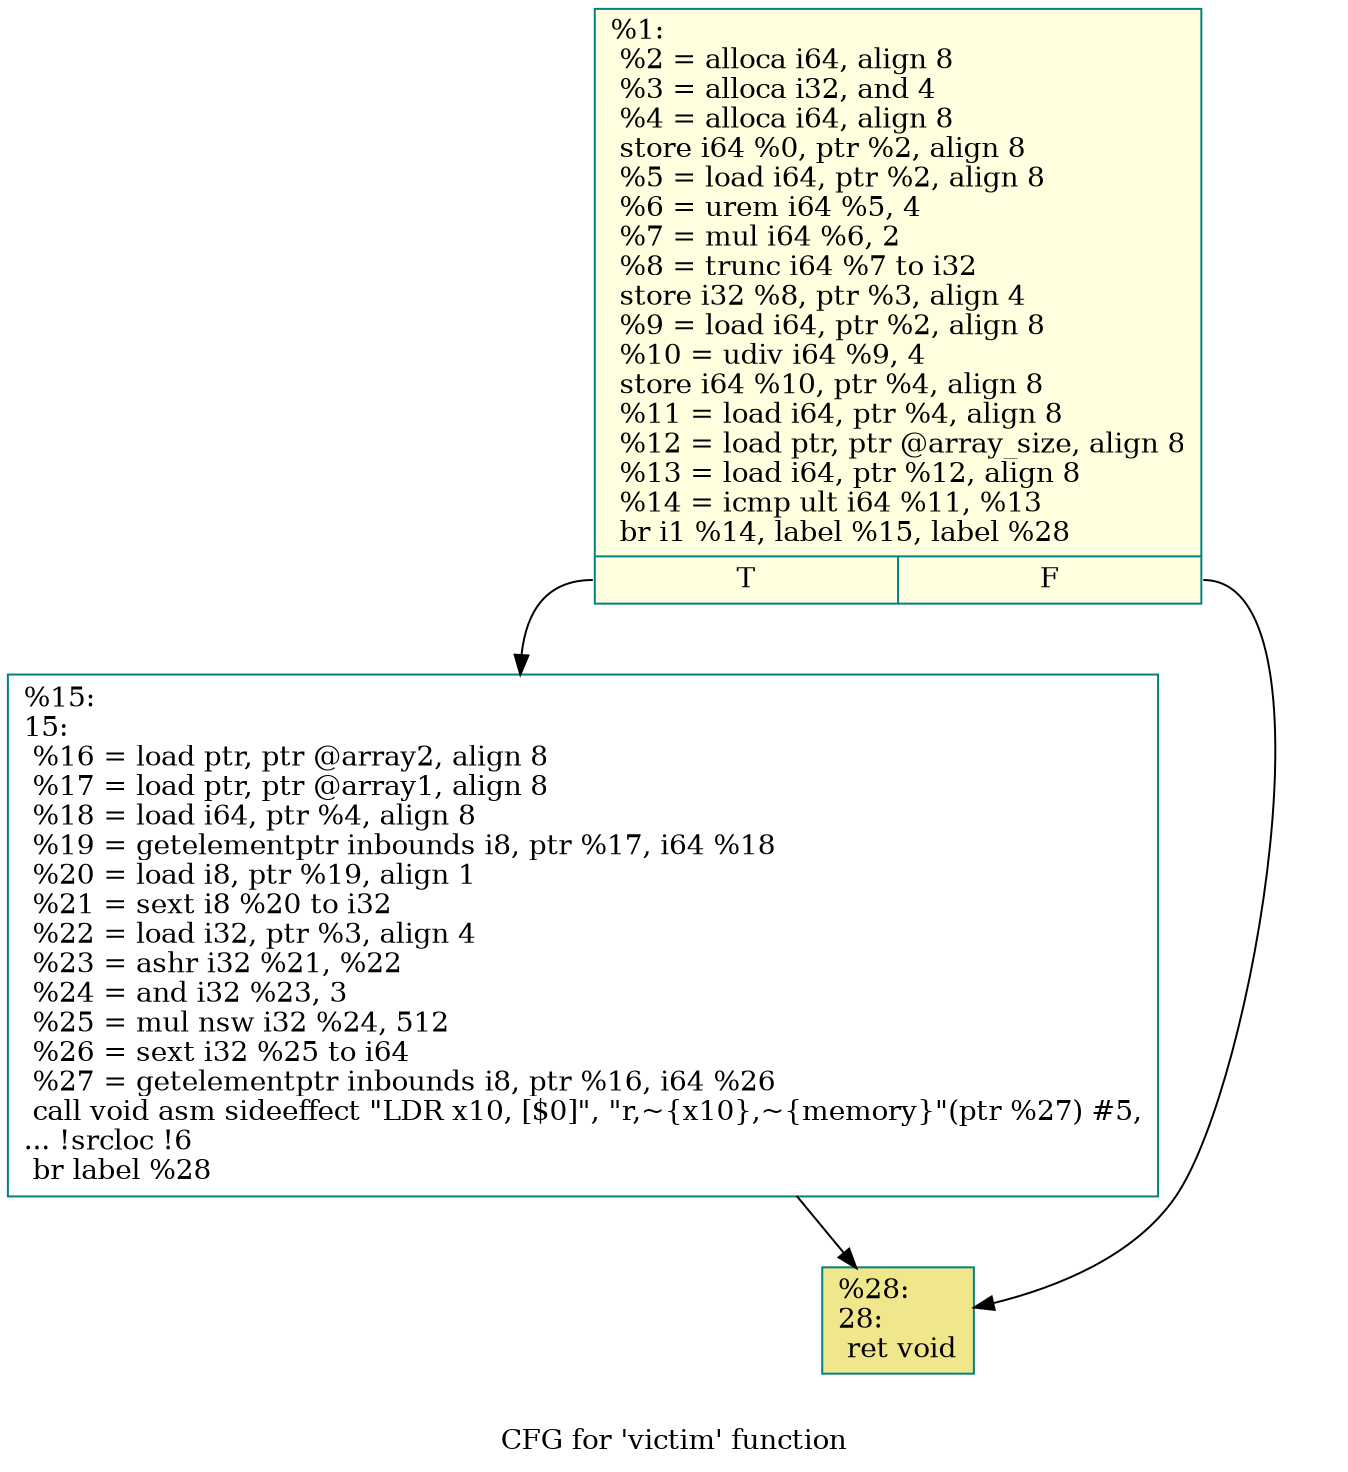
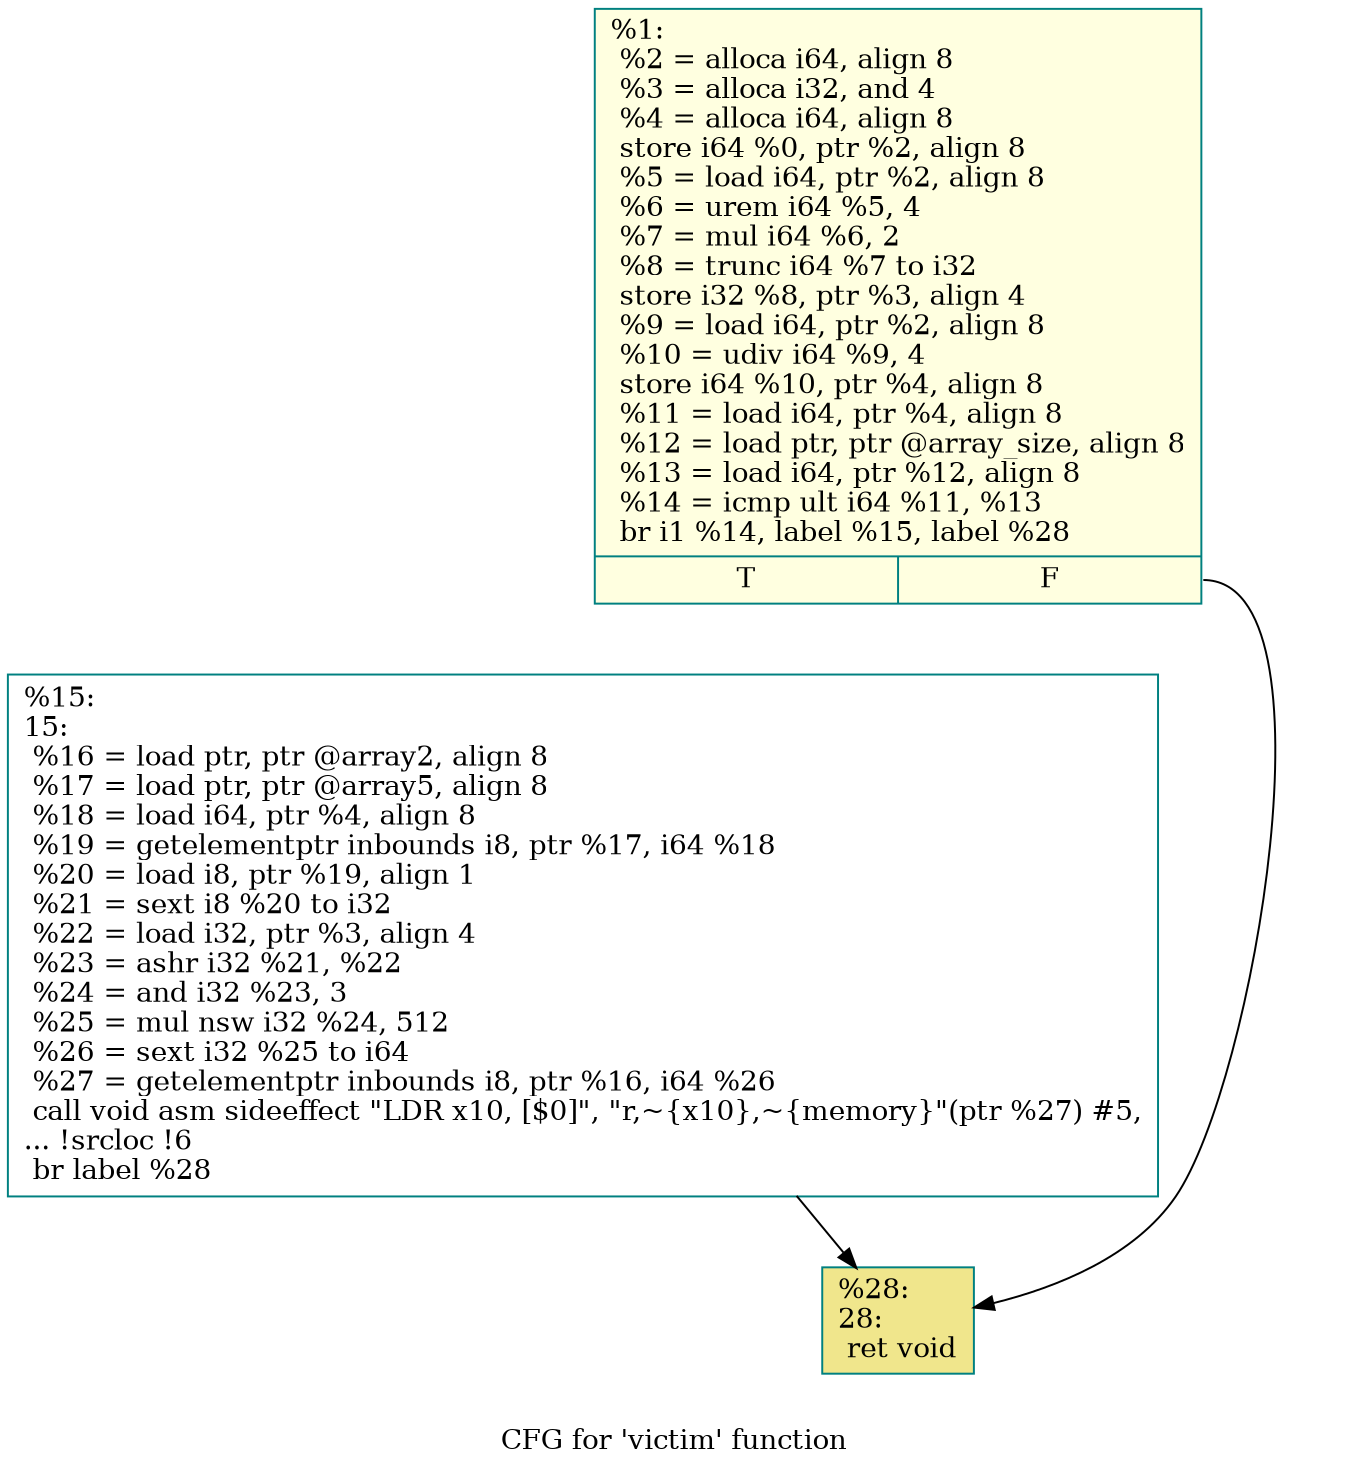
(541, 601) -> none
(287, 787) -> (287, 787)
